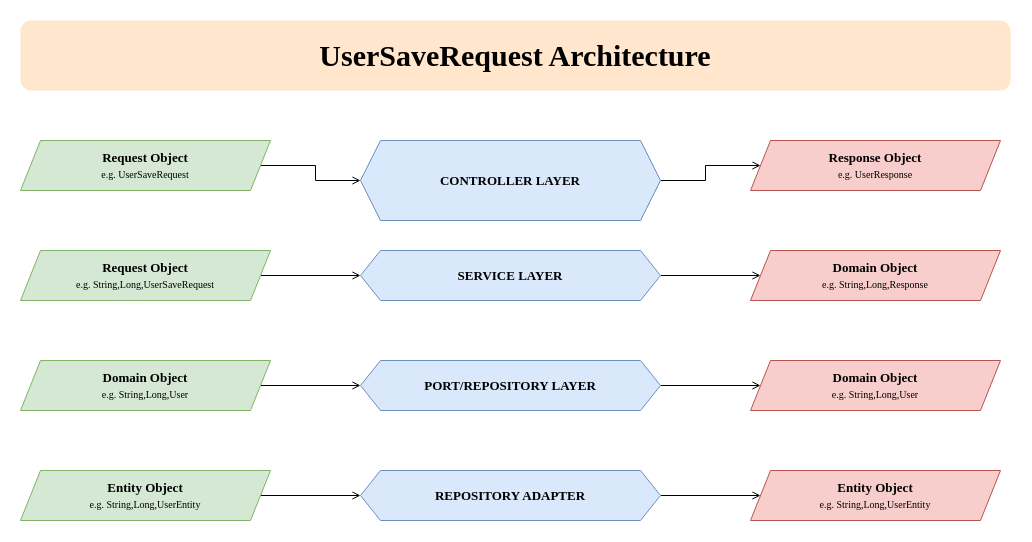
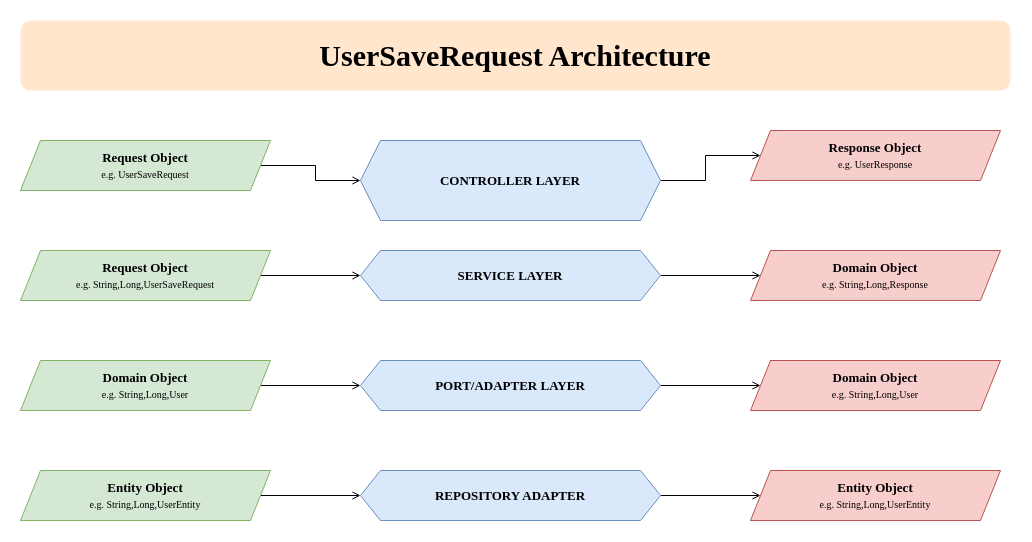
(876, 166) -> (876, 156)
(511, 386) -> (511, 386)
